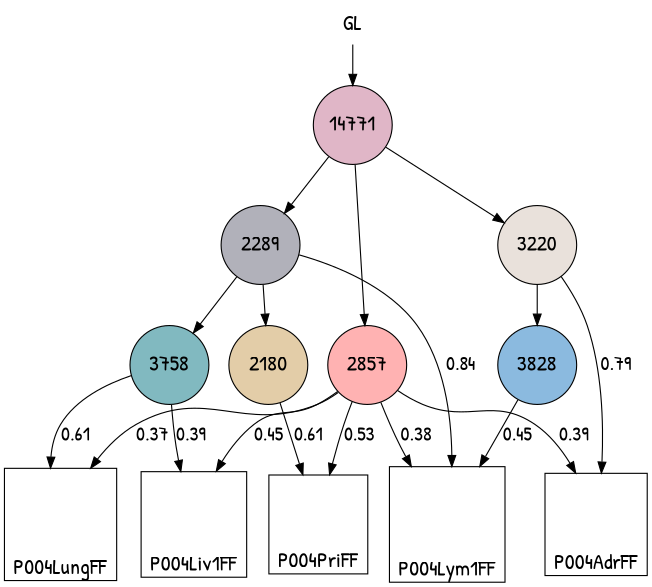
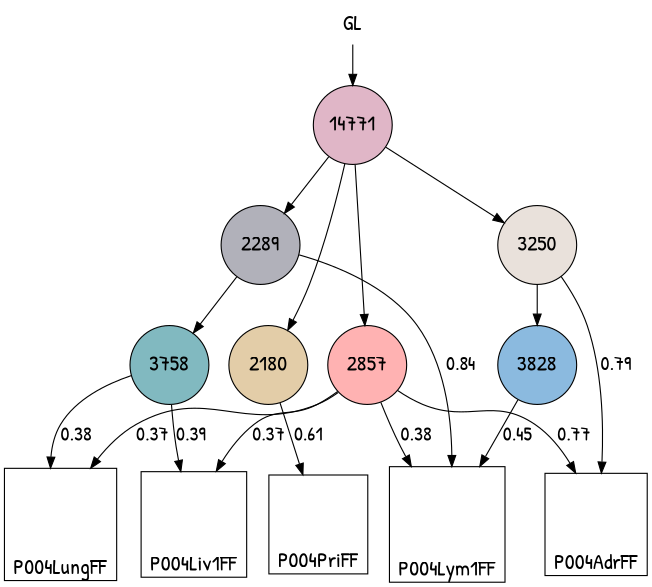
(537, 245) -> (537, 245)
(264, 299) -> (324, 244)
(341, 432) -> none
(76, 436) -> (76, 436)
(269, 436) -> (269, 436)
(574, 436) -> (574, 436)
